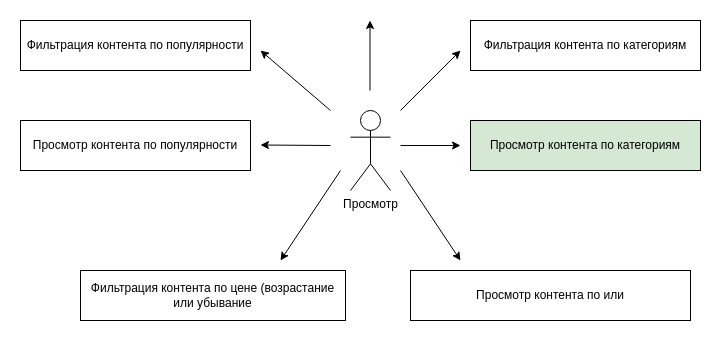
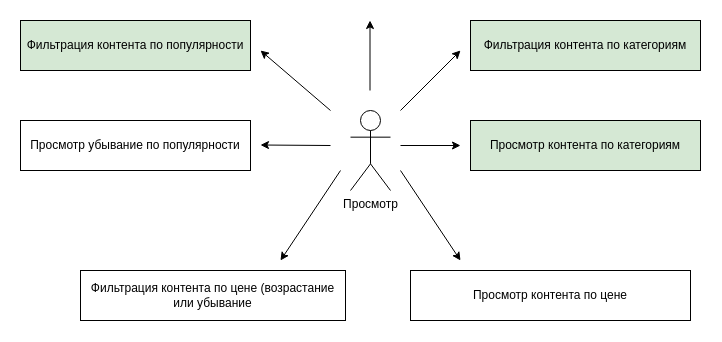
(136, 46) -> (136, 46)
(586, 46) -> (586, 46)
(136, 146) -> (136, 146)
(551, 296) -> (551, 296)
